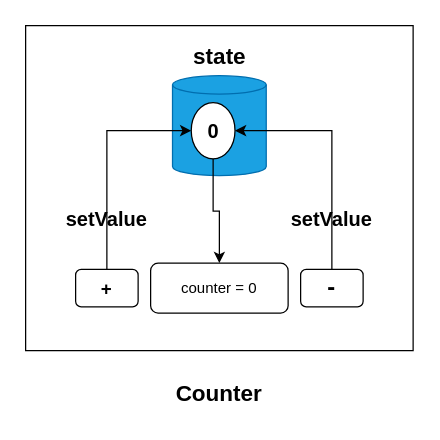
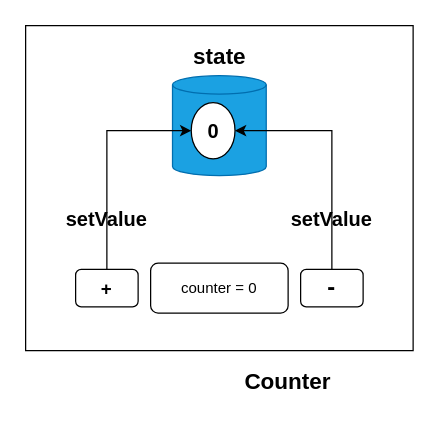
(213, 210) -> none
(219, 394) -> (288, 382)
